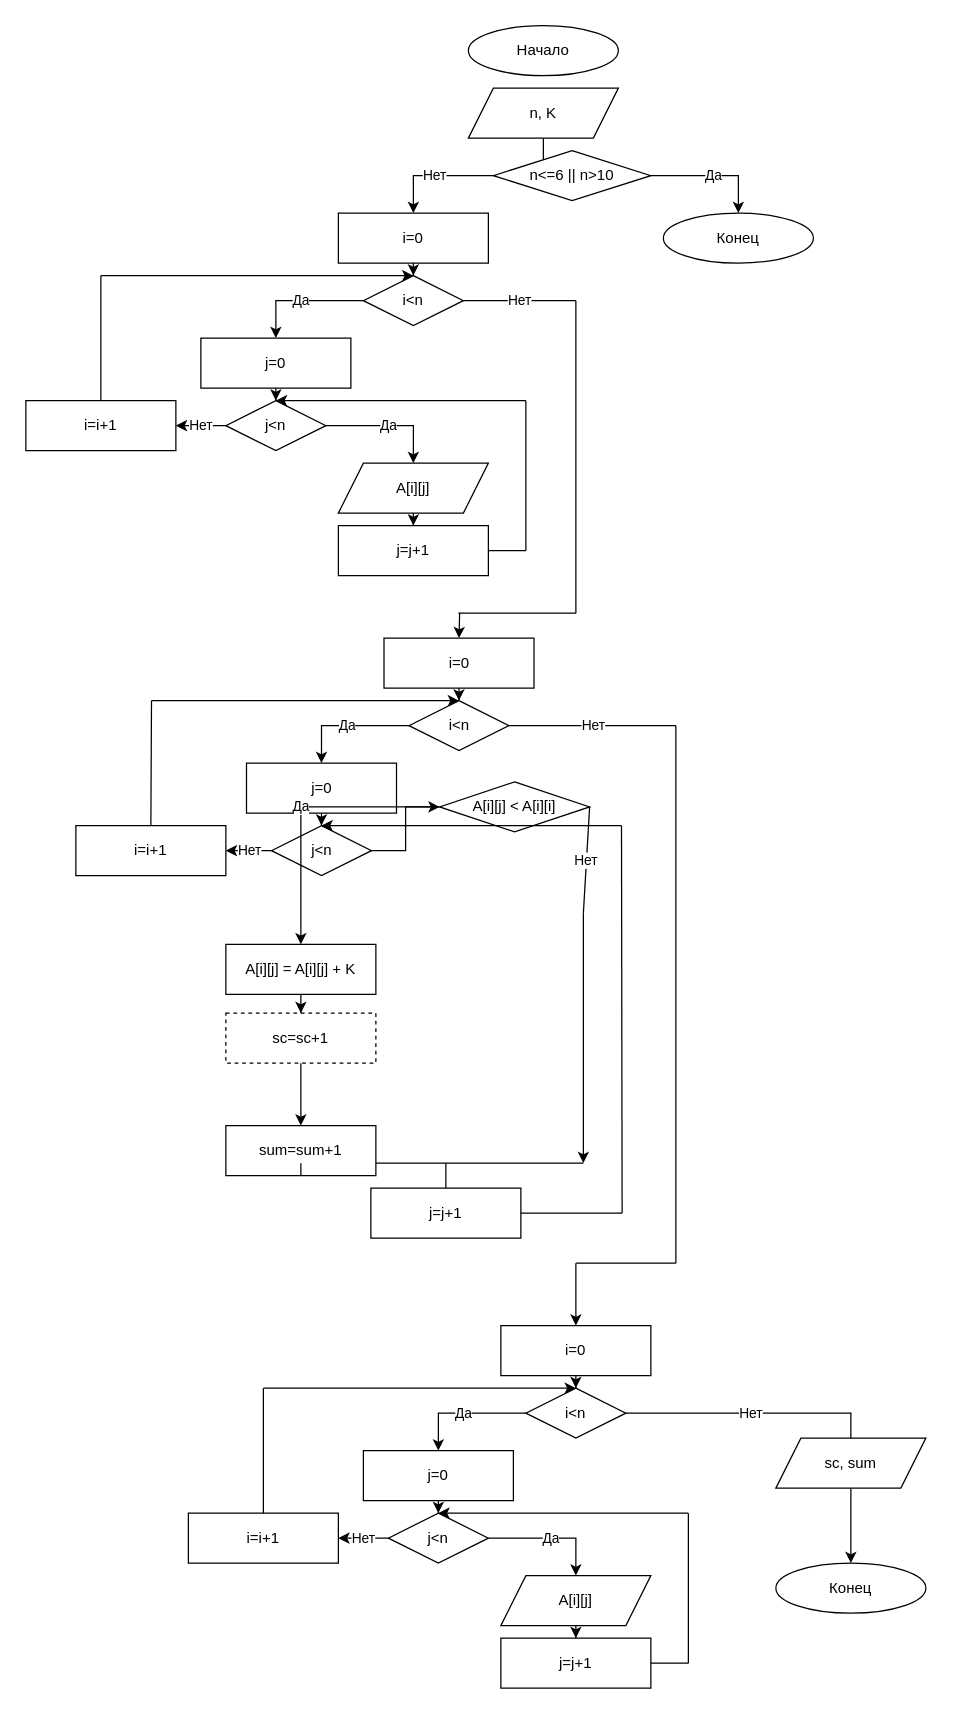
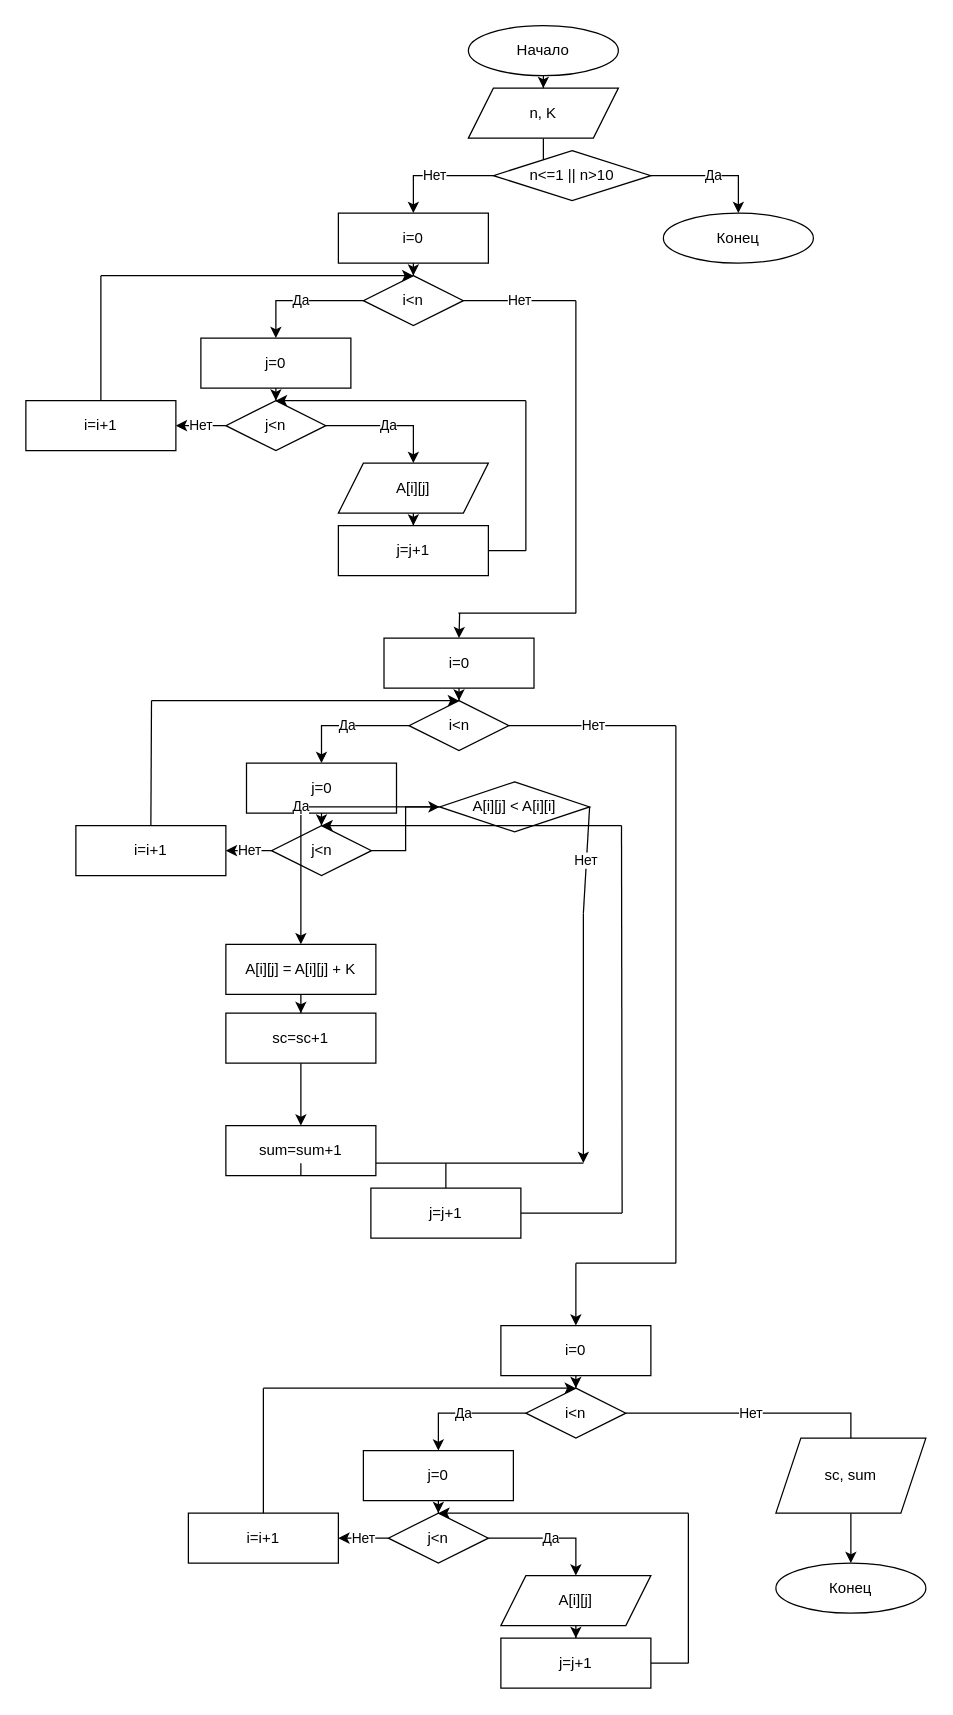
none -> (543, 81)
(572, 176) -> (572, 176)
(301, 1038) -> (301, 1038)
(851, 1463) -> (851, 1476)
